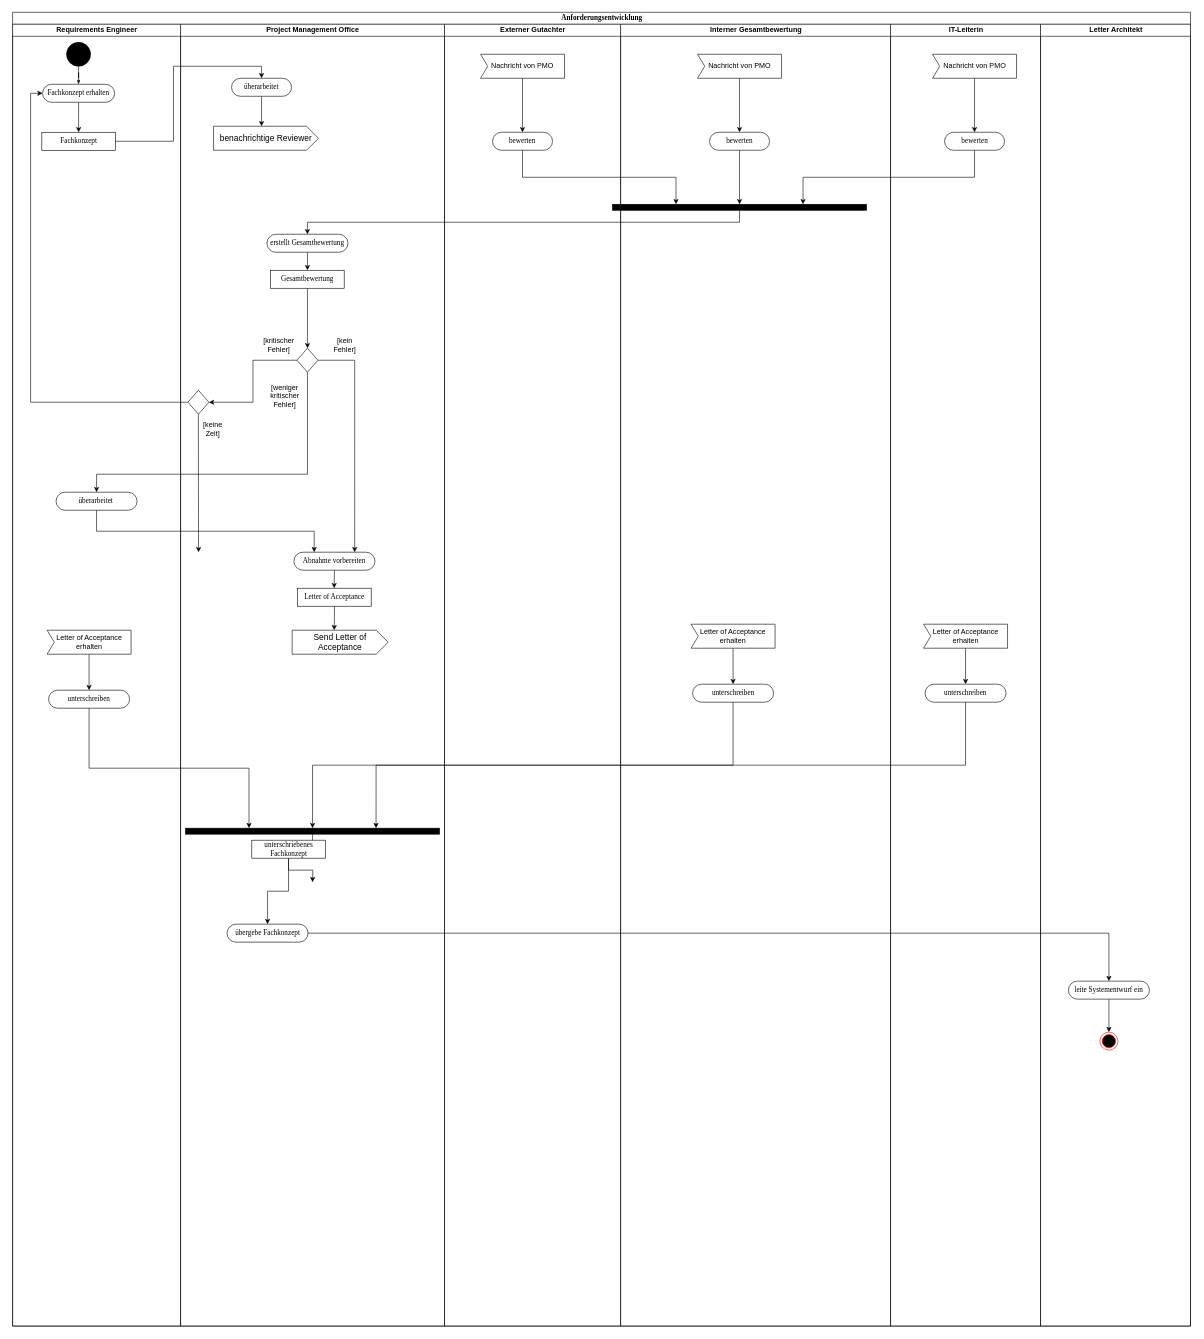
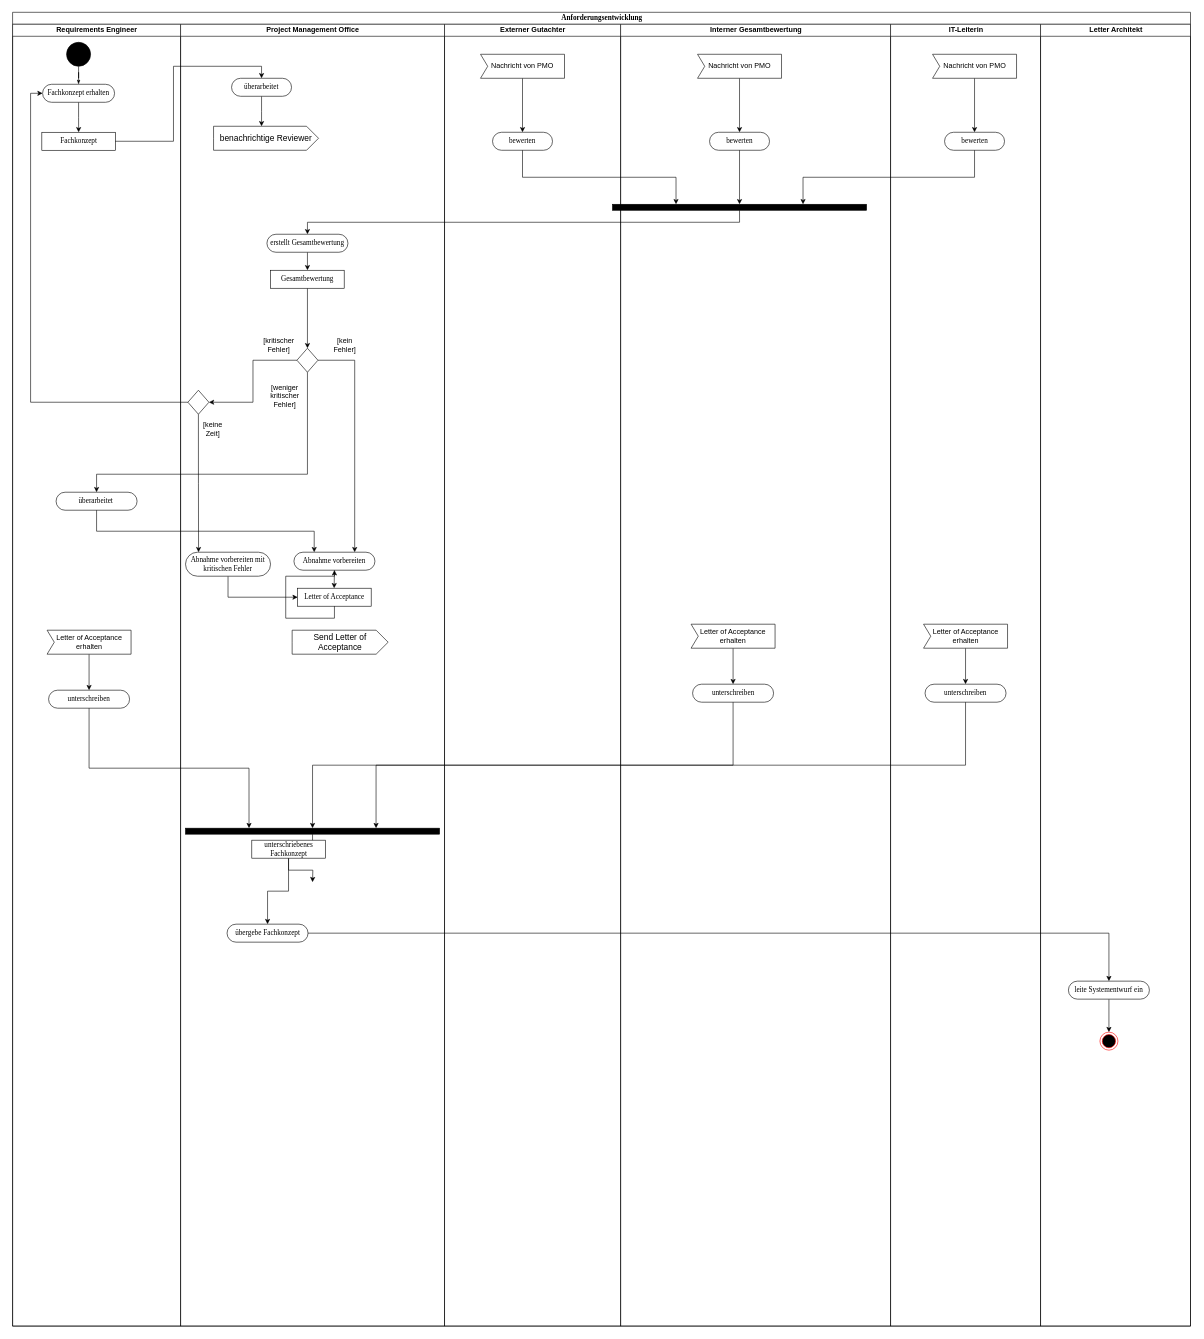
none -> (228, 564)
none -> (287, 597)
(334, 621) -> (285, 599)
